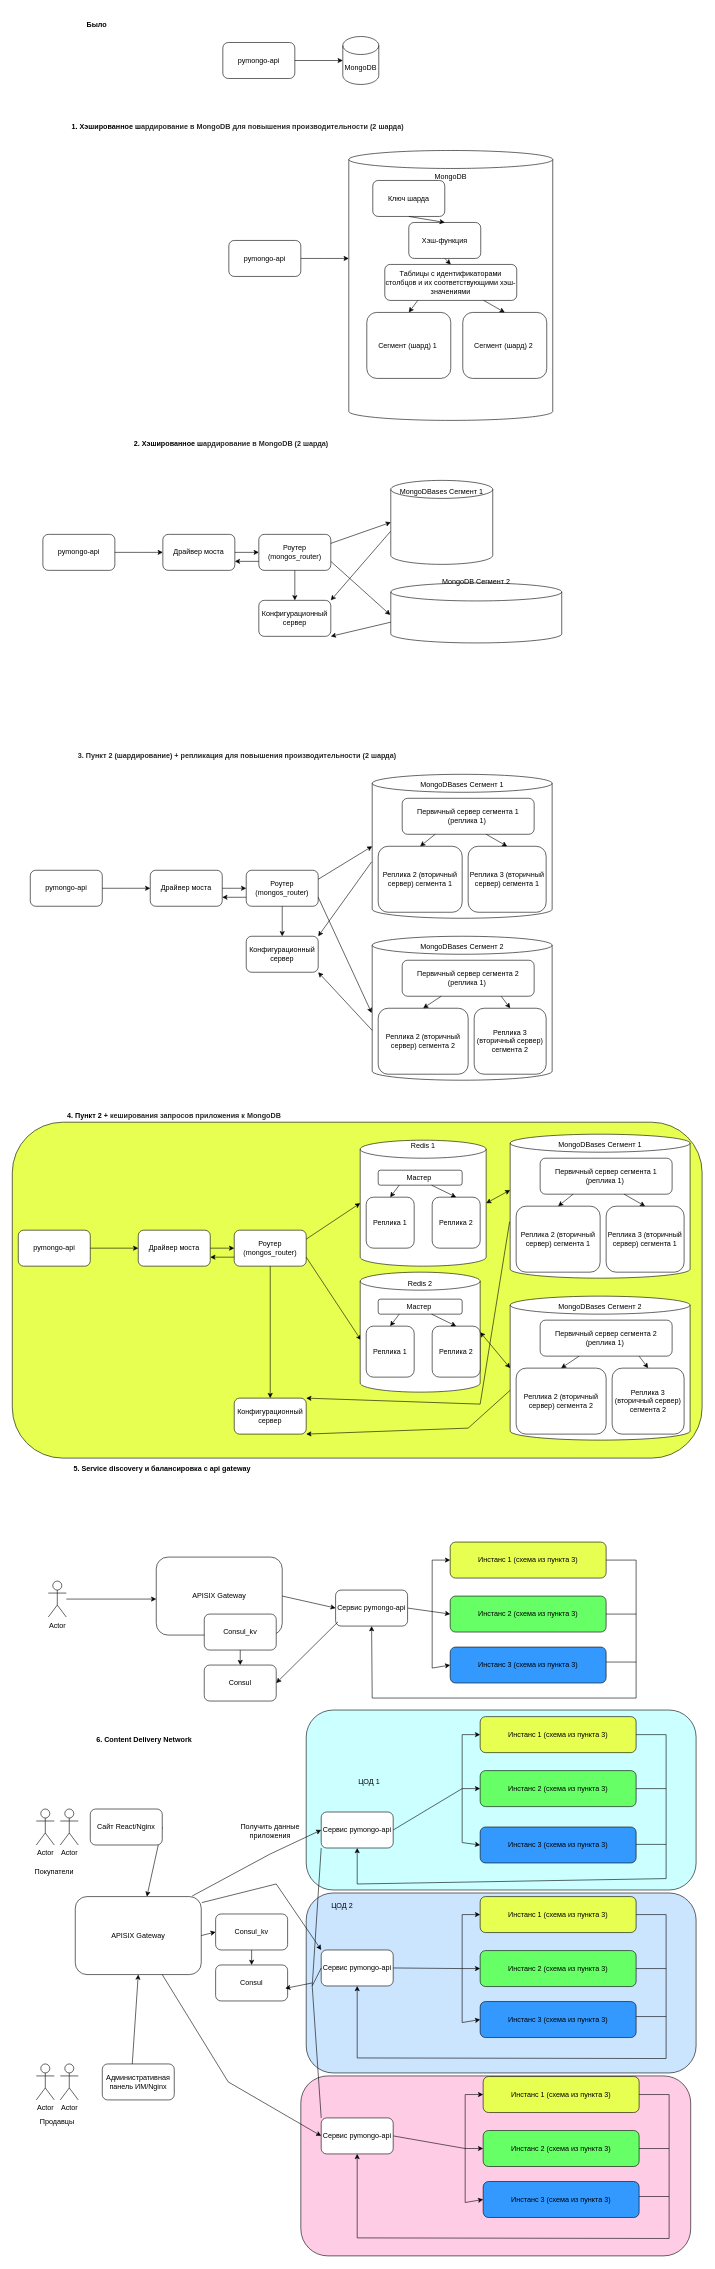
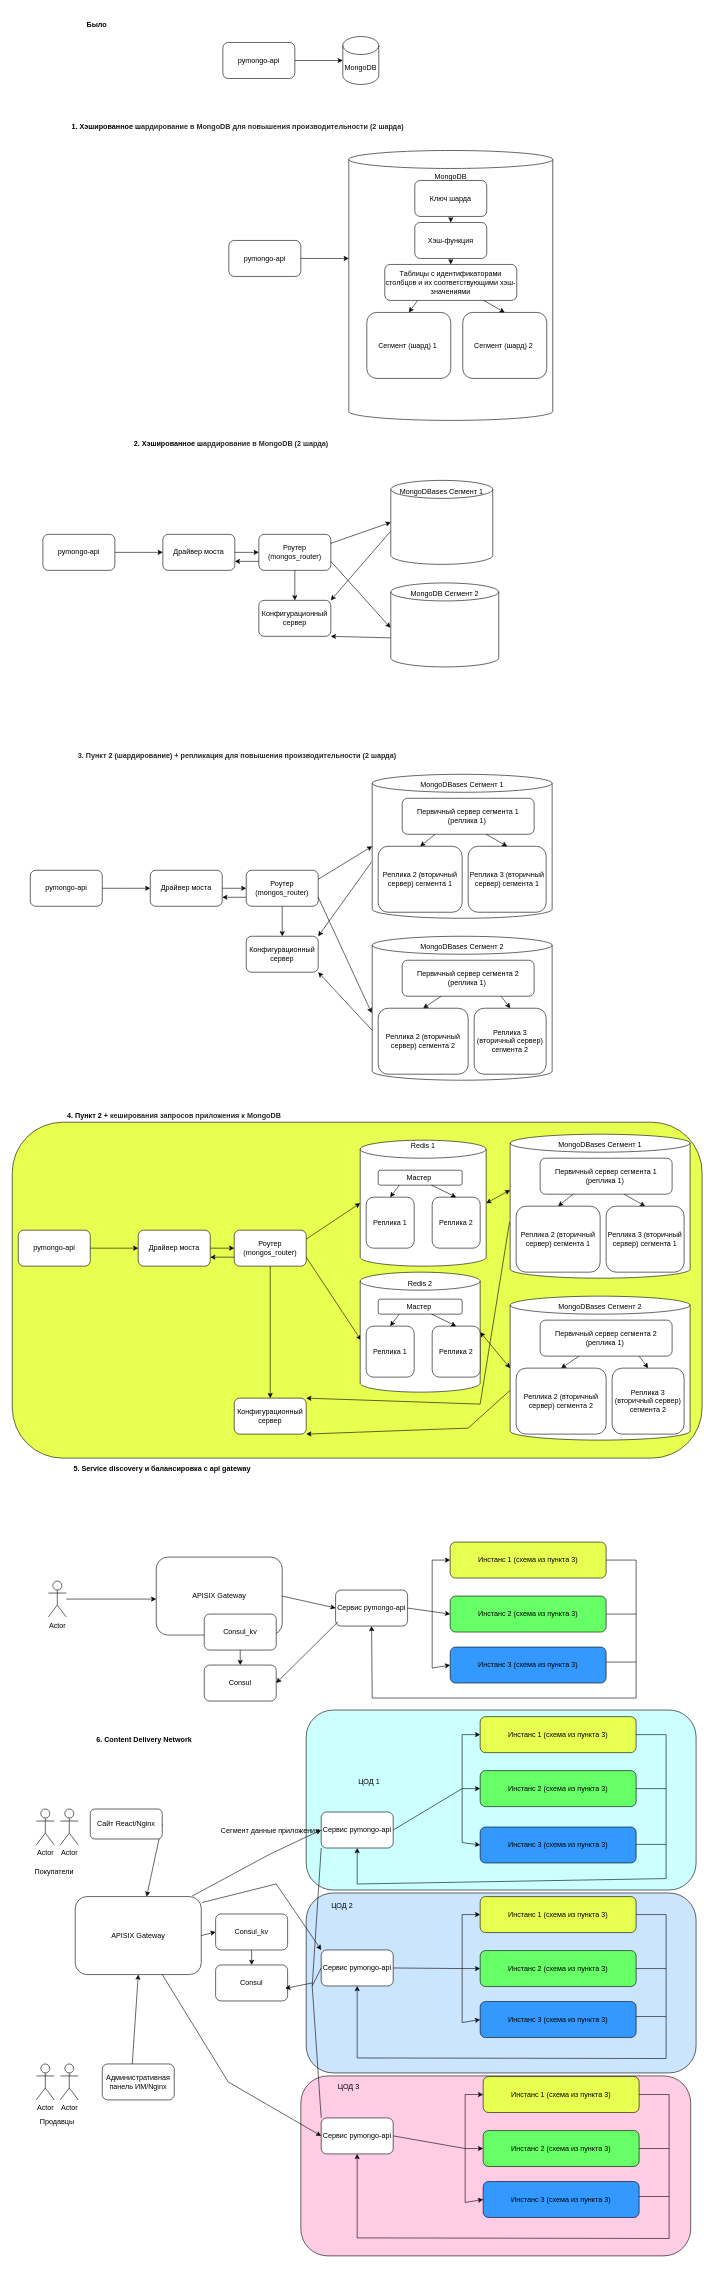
(409, 198) -> (451, 198)
(445, 240) -> (451, 240)
(476, 613) -> (445, 625)
(126, 1827) -> (126, 1824)
(270, 1831) -> (270, 1831)
none -> (349, 2091)
